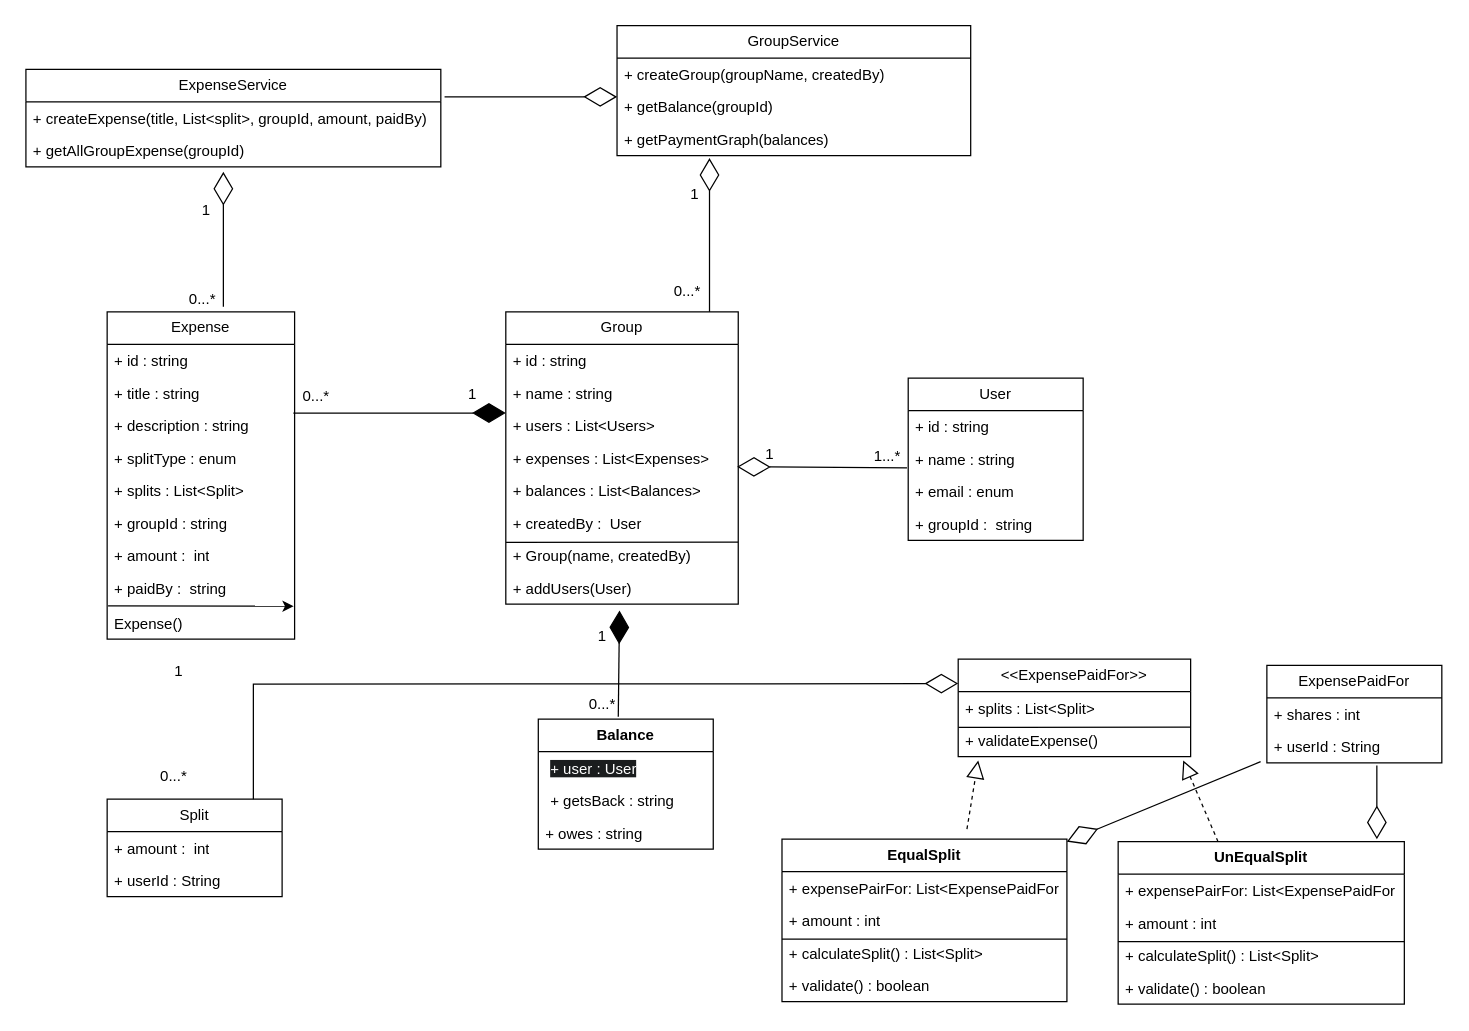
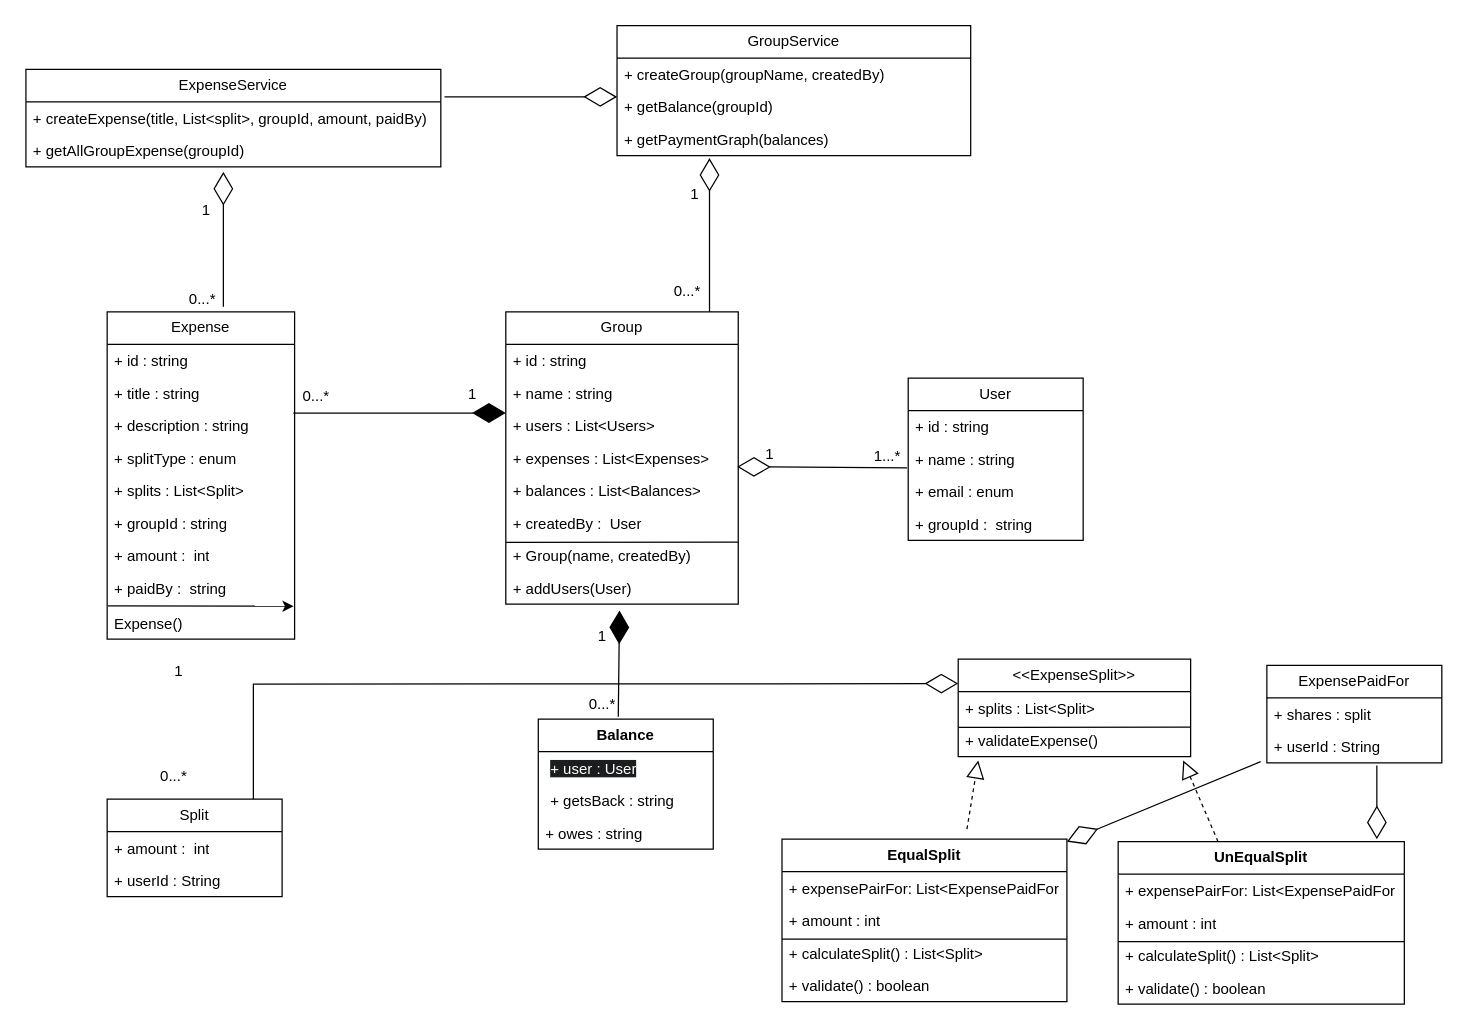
(1074, 676) -> (1074, 676)
(1323, 716) -> (1330, 716)
